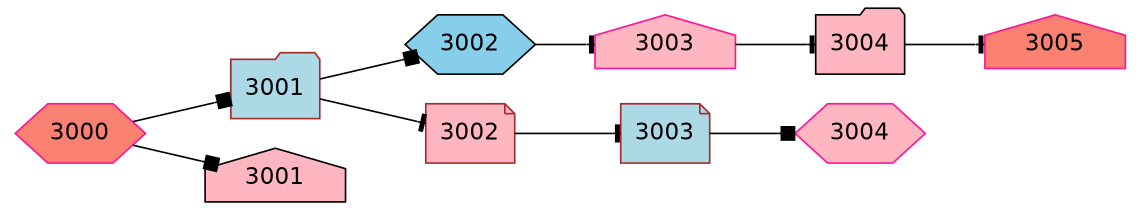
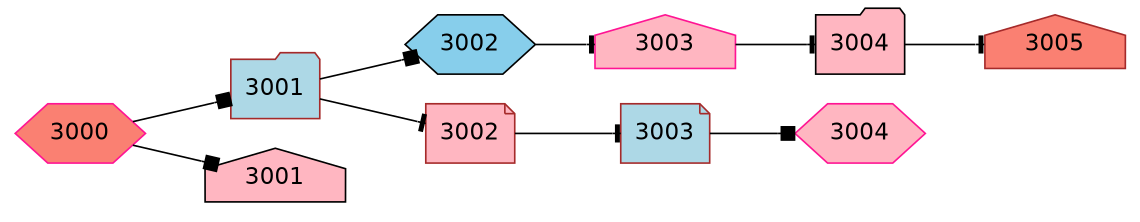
(1055, 44) -> (1055, 44)
